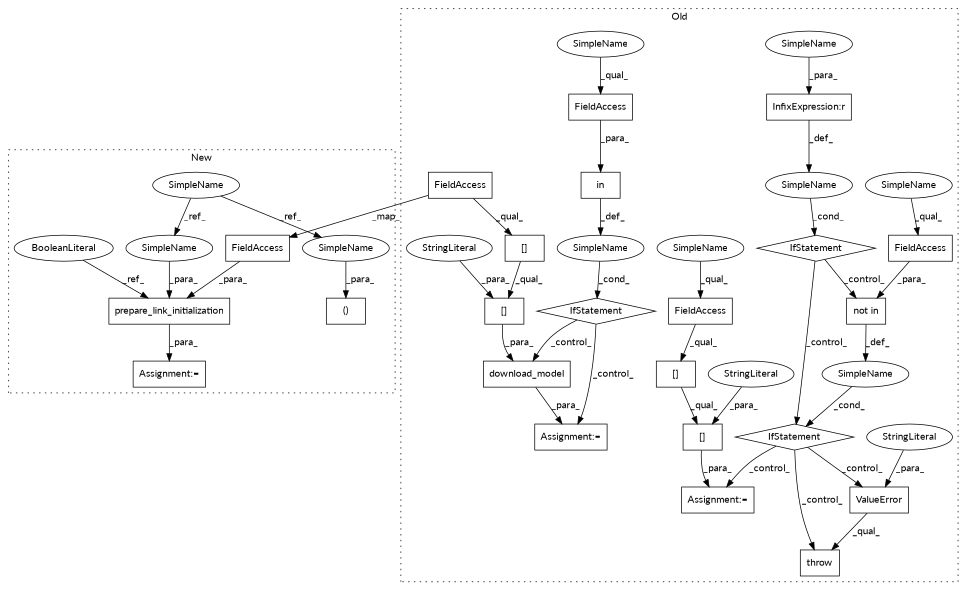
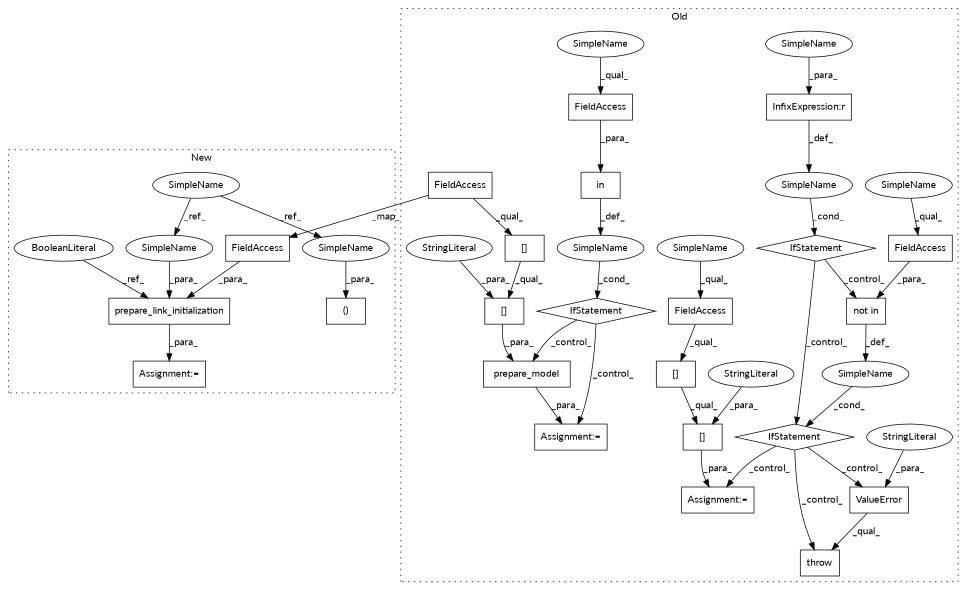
(527, 374) -> (527, 374)
